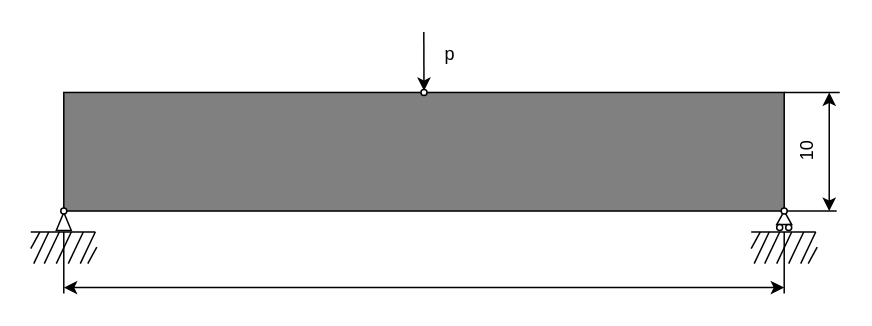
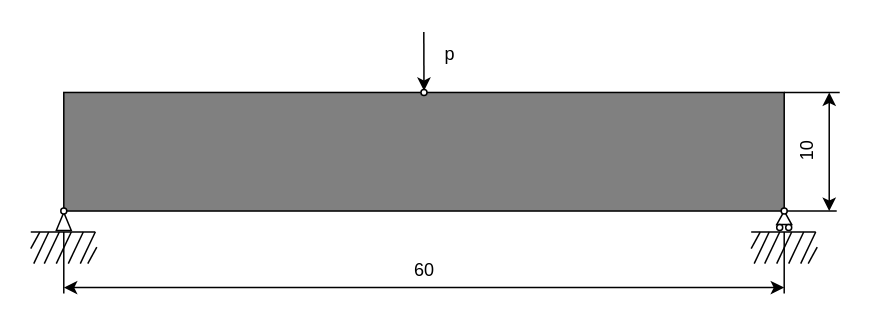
none -> (424, 271)
